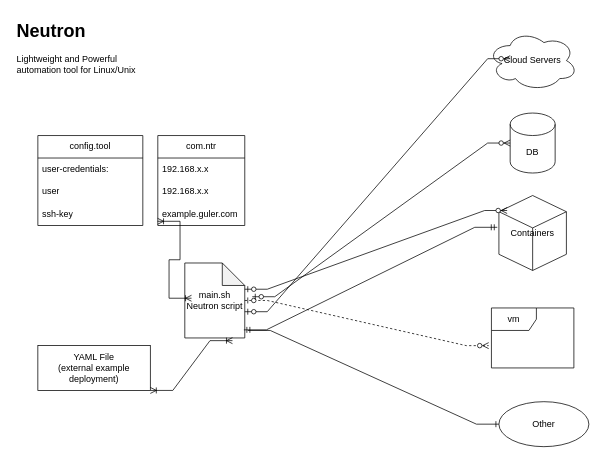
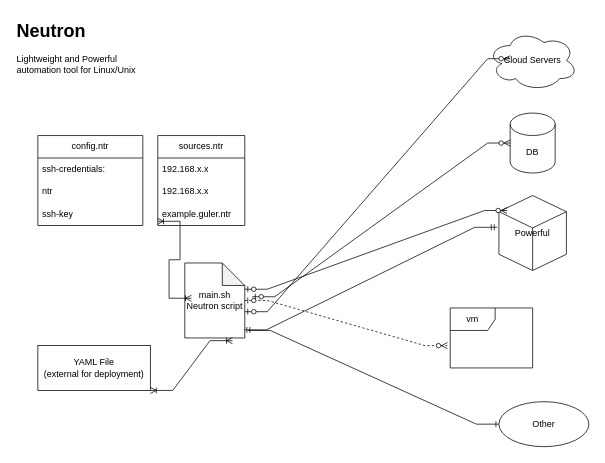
(90, 147) -> (90, 147)
(201, 147) -> (201, 147)
(82, 169) -> (79, 169)
(52, 192) -> (50, 192)
(201, 214) -> (201, 214)
(533, 233) -> (533, 233)
(533, 338) -> (492, 338)
(94, 368) -> (94, 368)
